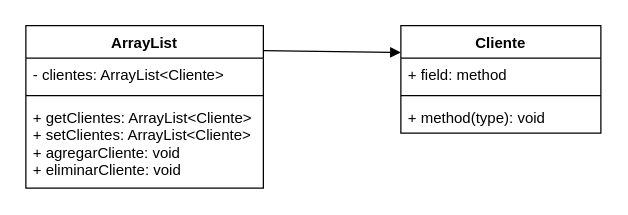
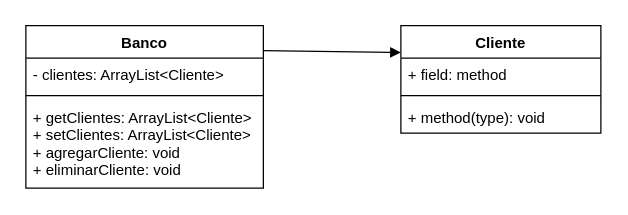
(144, 43) -> (144, 43)
